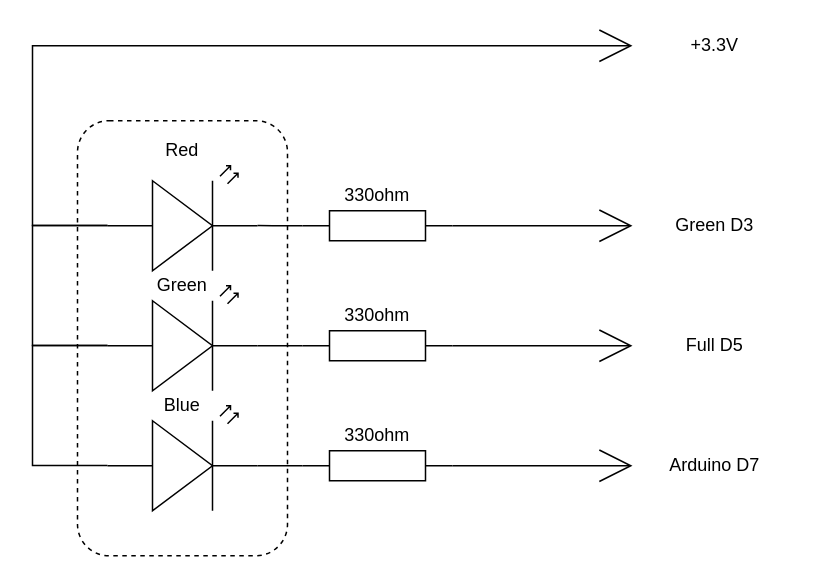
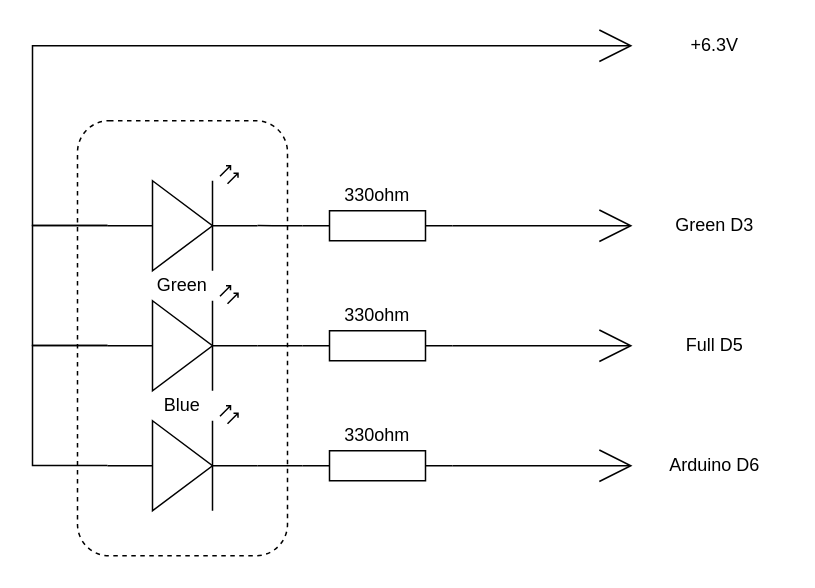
(715, 46) -> (715, 46)
(182, 151) -> none
(715, 466) -> (715, 466)
